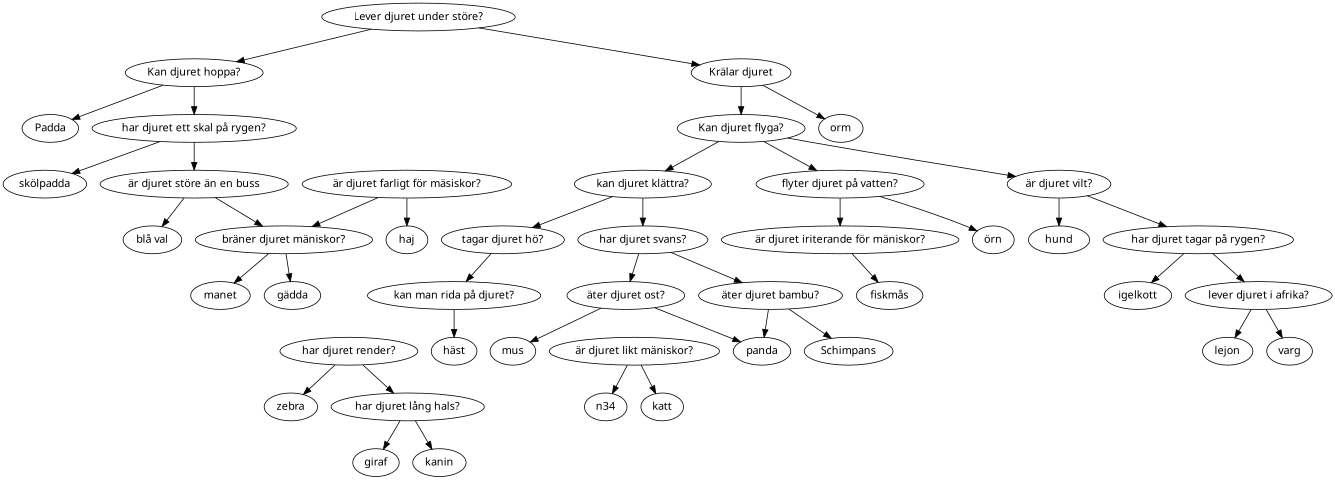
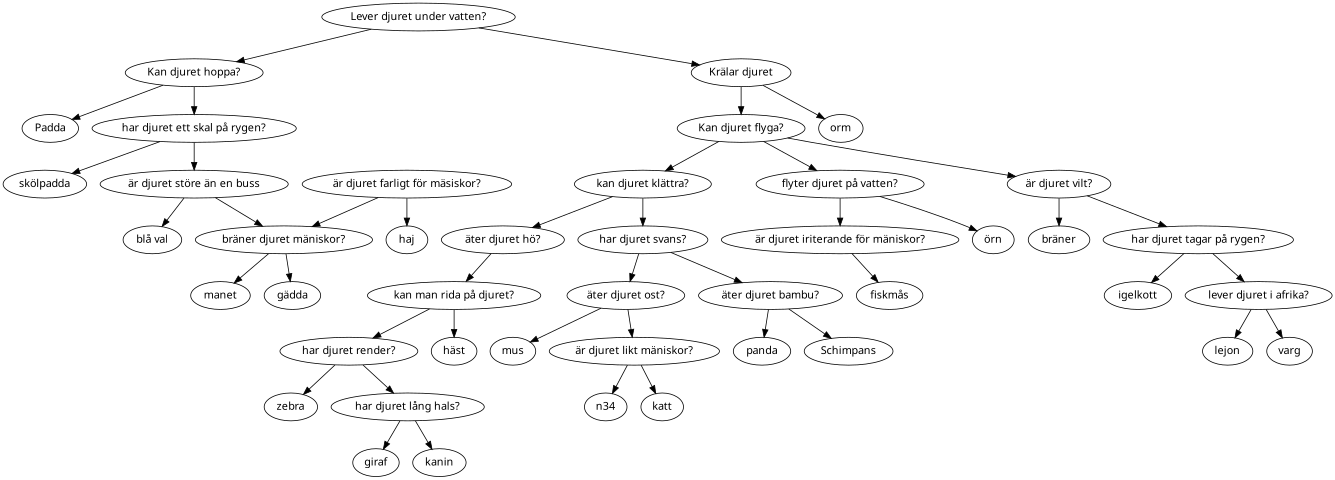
(419, 17) -> (419, 17)
(503, 240) -> (503, 240)
(1059, 240) -> (1059, 240)
none -> (405, 322)
(694, 323) -> (630, 320)
